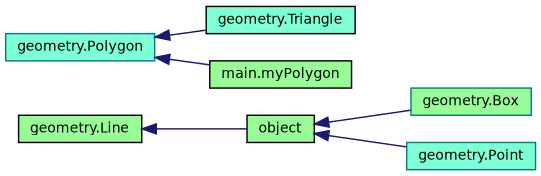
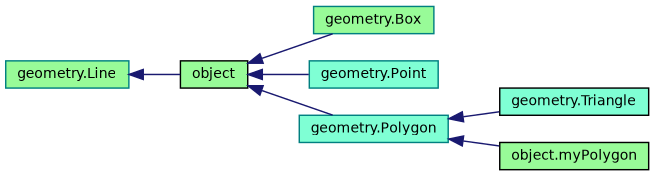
(281, 74) -> (574, 156)
none -> (297, 103)
(80, 129) -> (67, 74)
